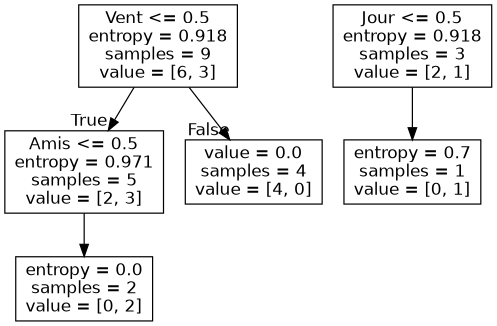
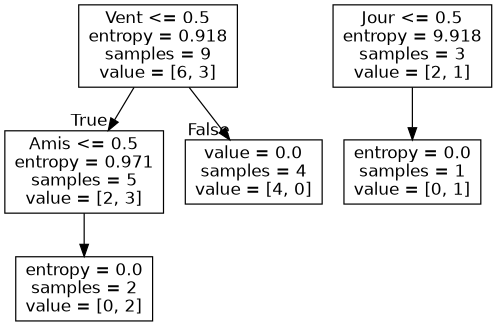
(412, 46) -> (412, 46)
(412, 172) -> (412, 172)
